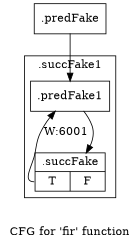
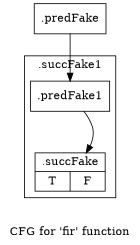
(35, 150) -> none
